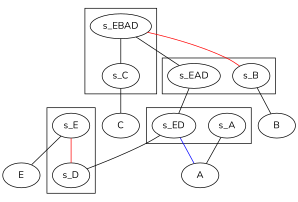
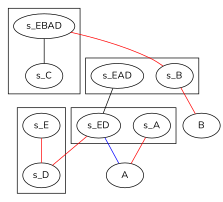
(161, 53) -> none
(264, 101) -> (188, 101)
(121, 126) -> none
(214, 151) -> (138, 151)
(124, 154) -> (71, 150)
(21, 175) -> none
